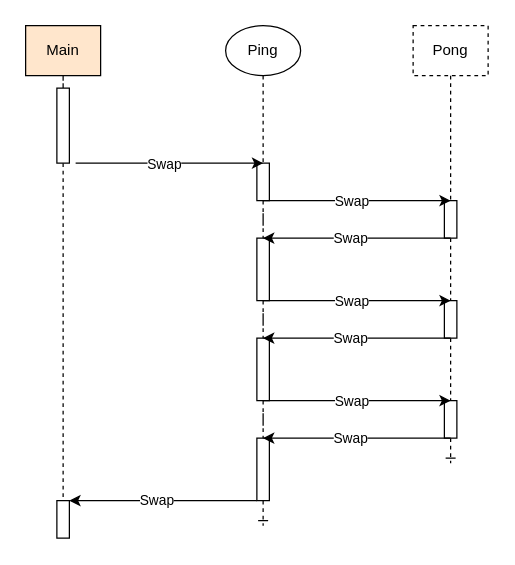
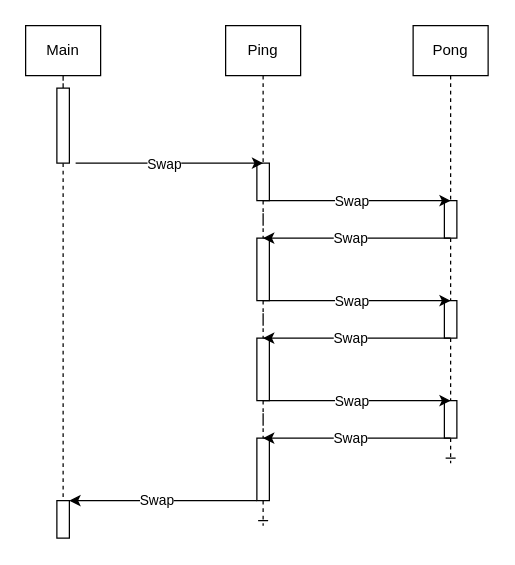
(63, 51) -> (63, 51)
(263, 51) -> (263, 51)
(451, 51) -> (451, 51)
